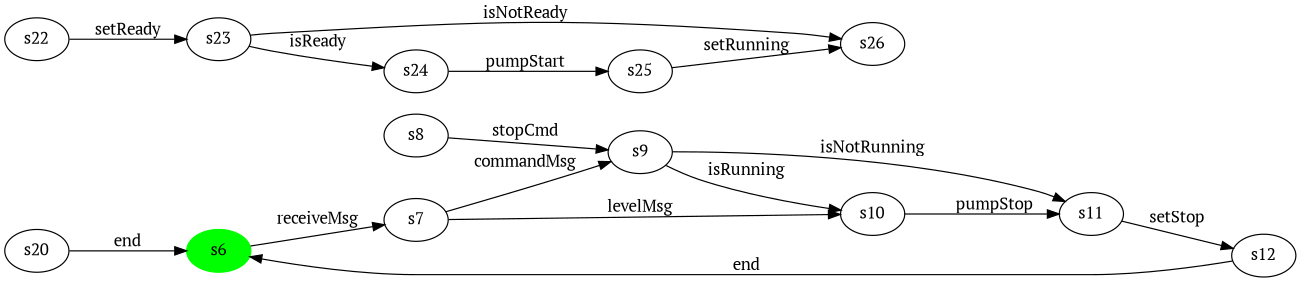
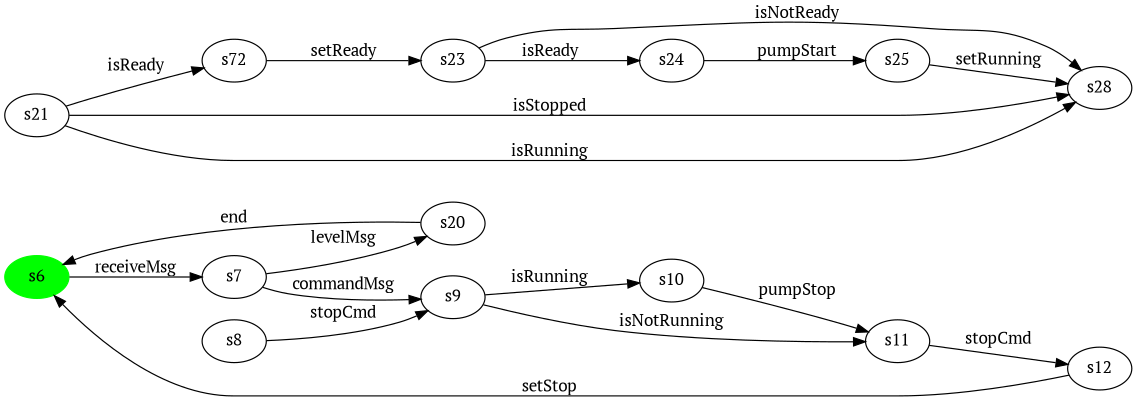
(37, 39) -> (234, 61)
(873, 44) -> (1100, 88)
none -> (37, 115)
(638, 217) -> (342, 262)
(1178, 218) -> (999, 339)
(747, 266) -> (550, 387)
